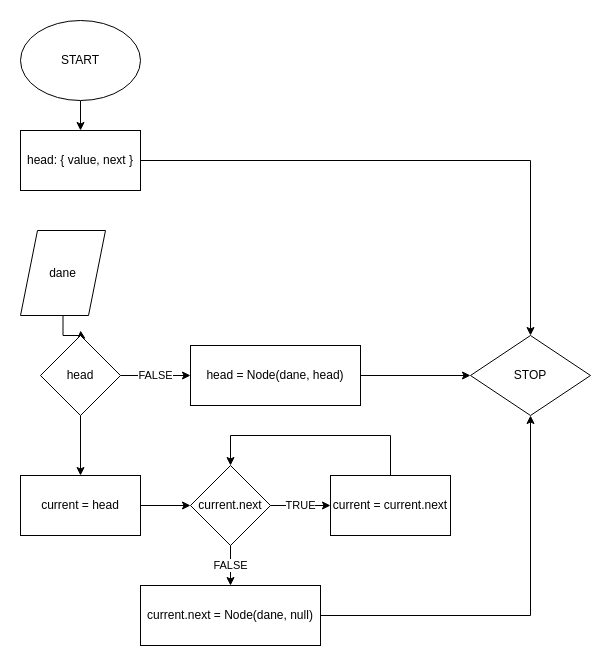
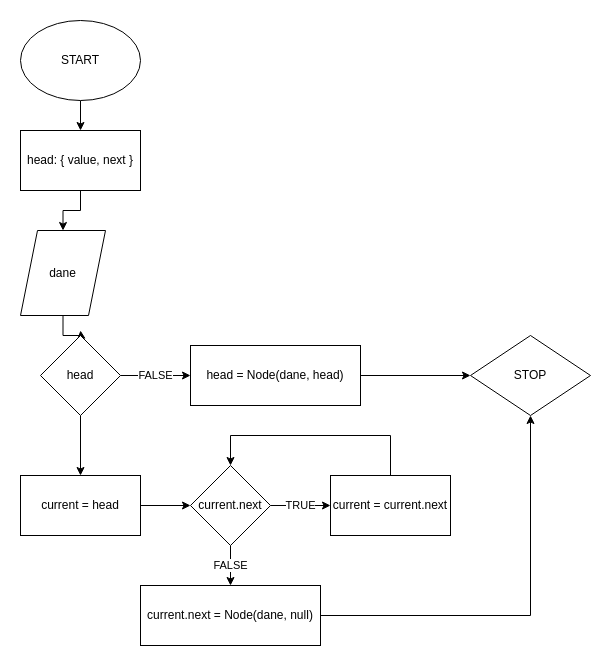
(420, 161) -> (75, 211)
